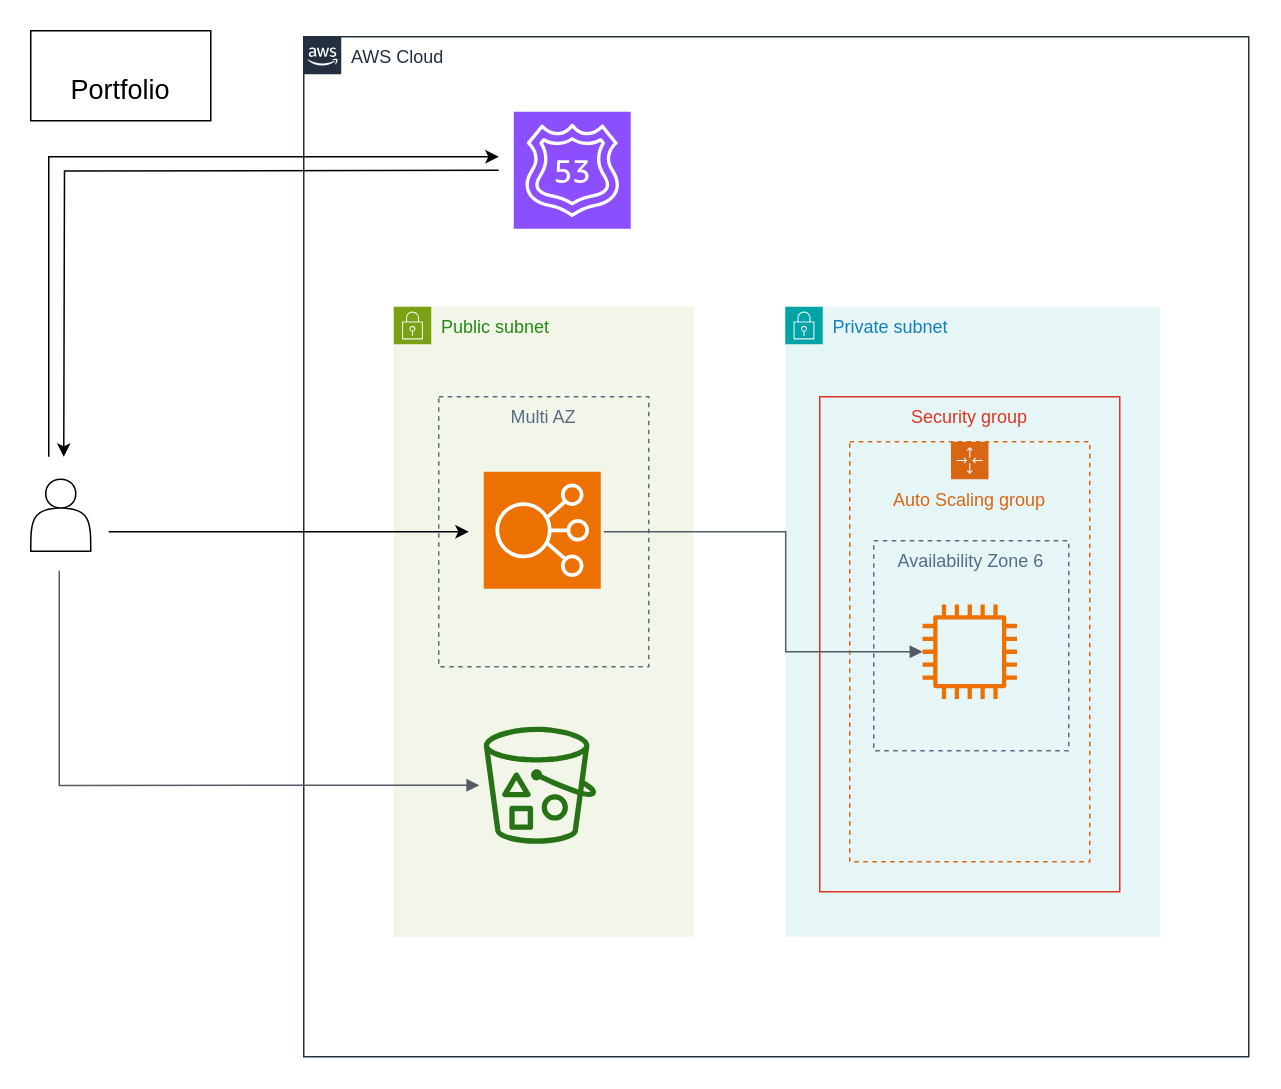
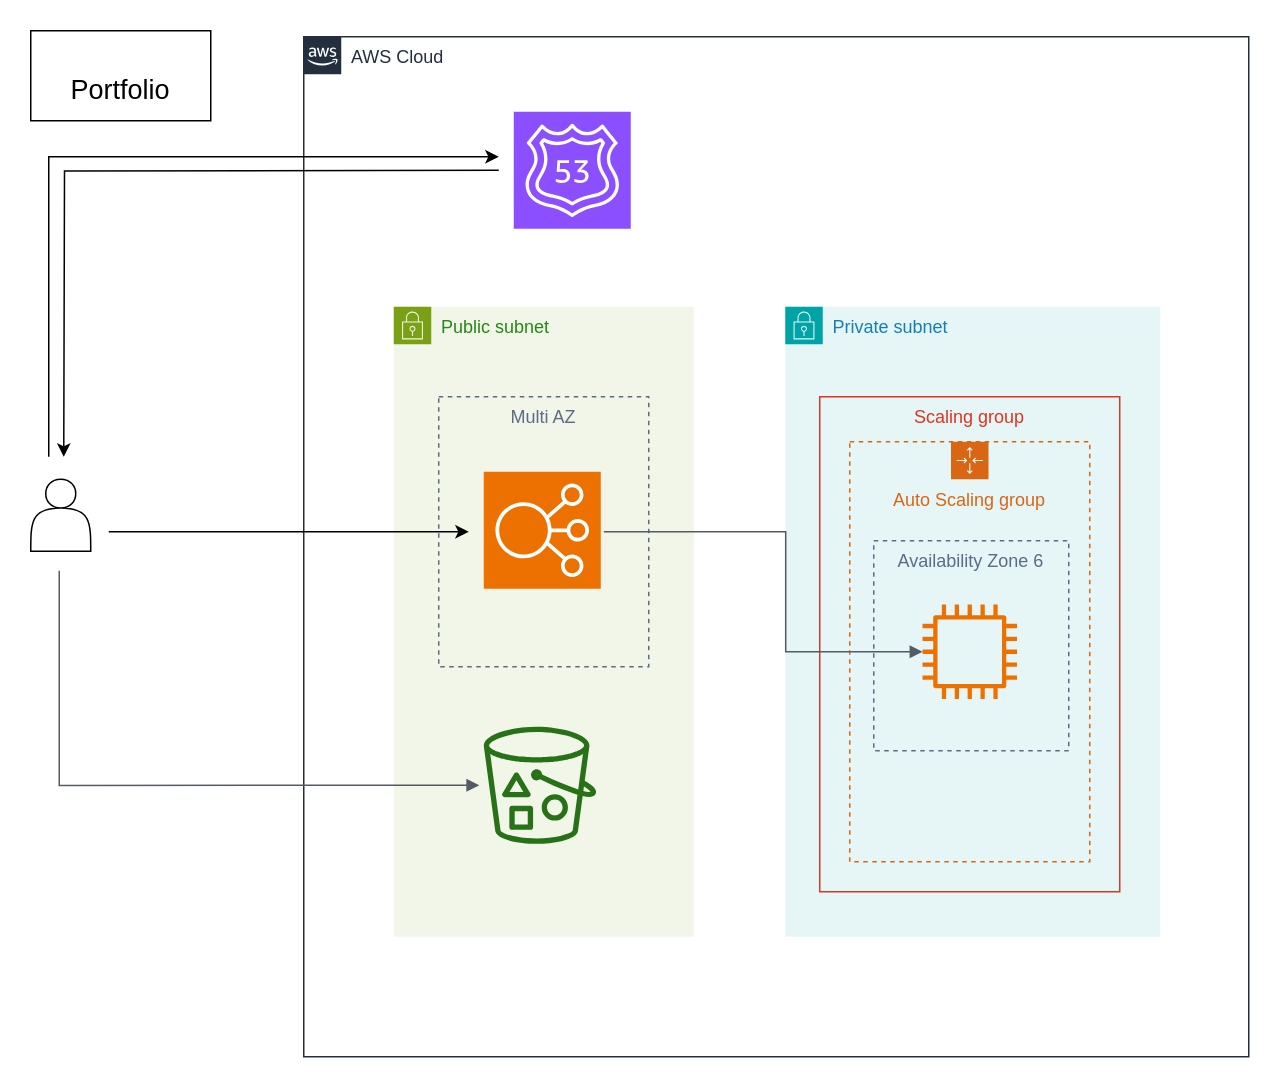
(970, 418) -> (970, 418)
